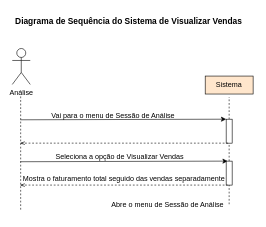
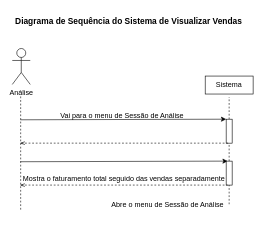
(230, 85) -> (230, 85)
(113, 116) -> (122, 116)
(120, 157) -> none
